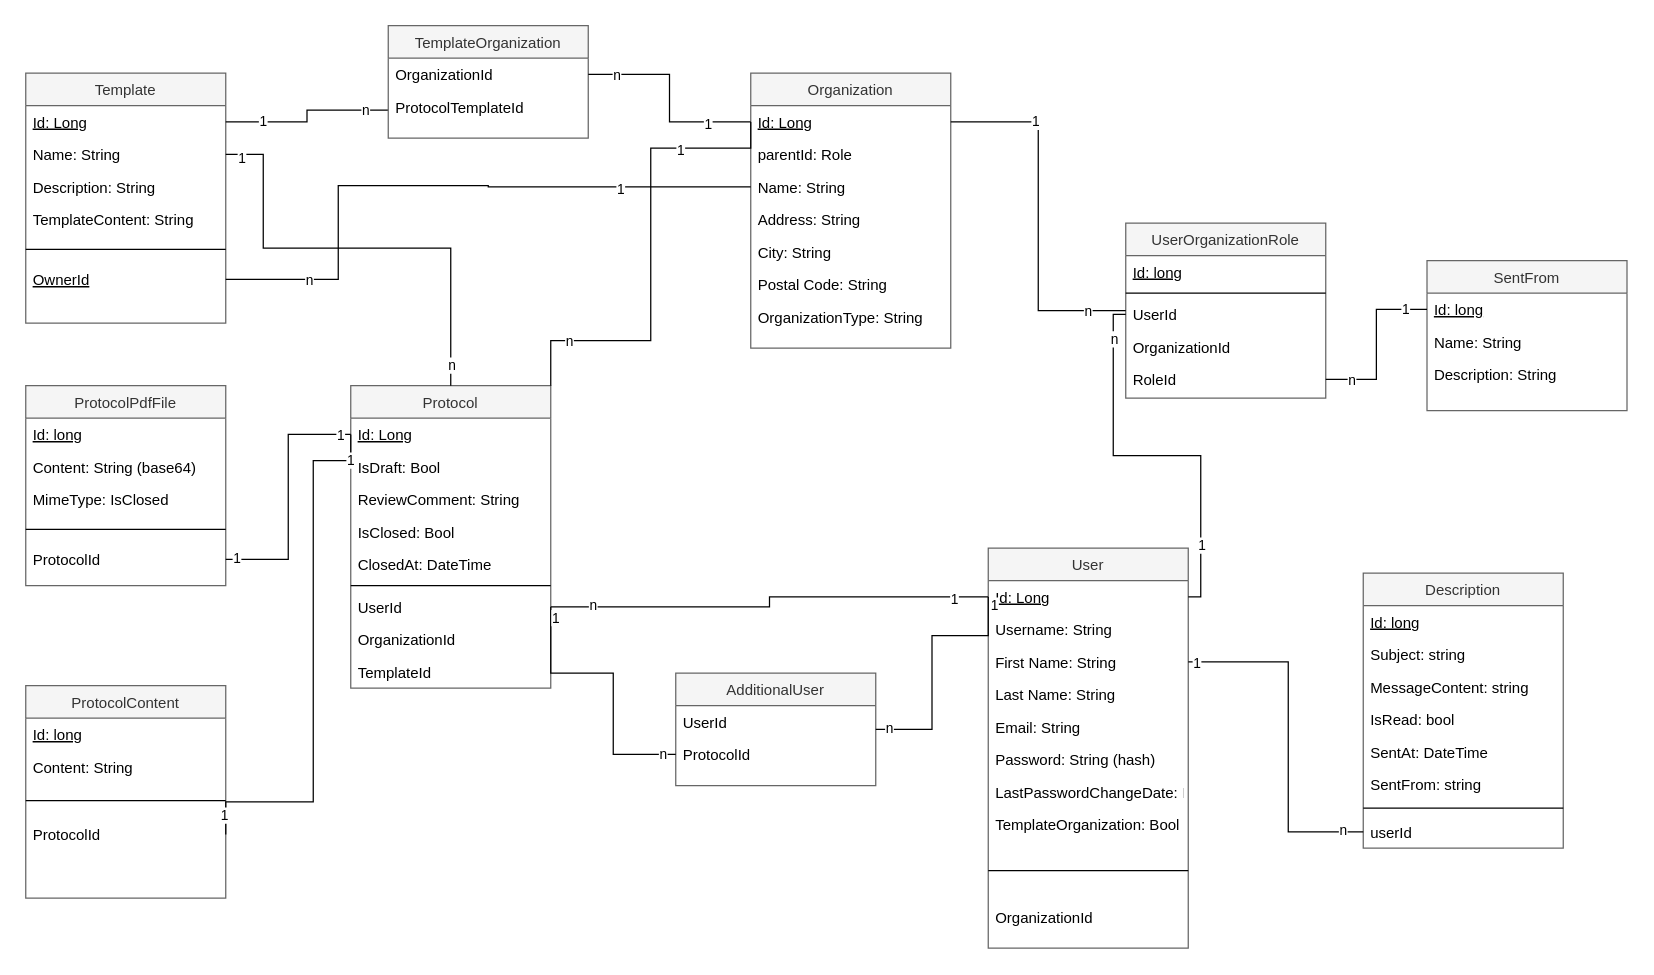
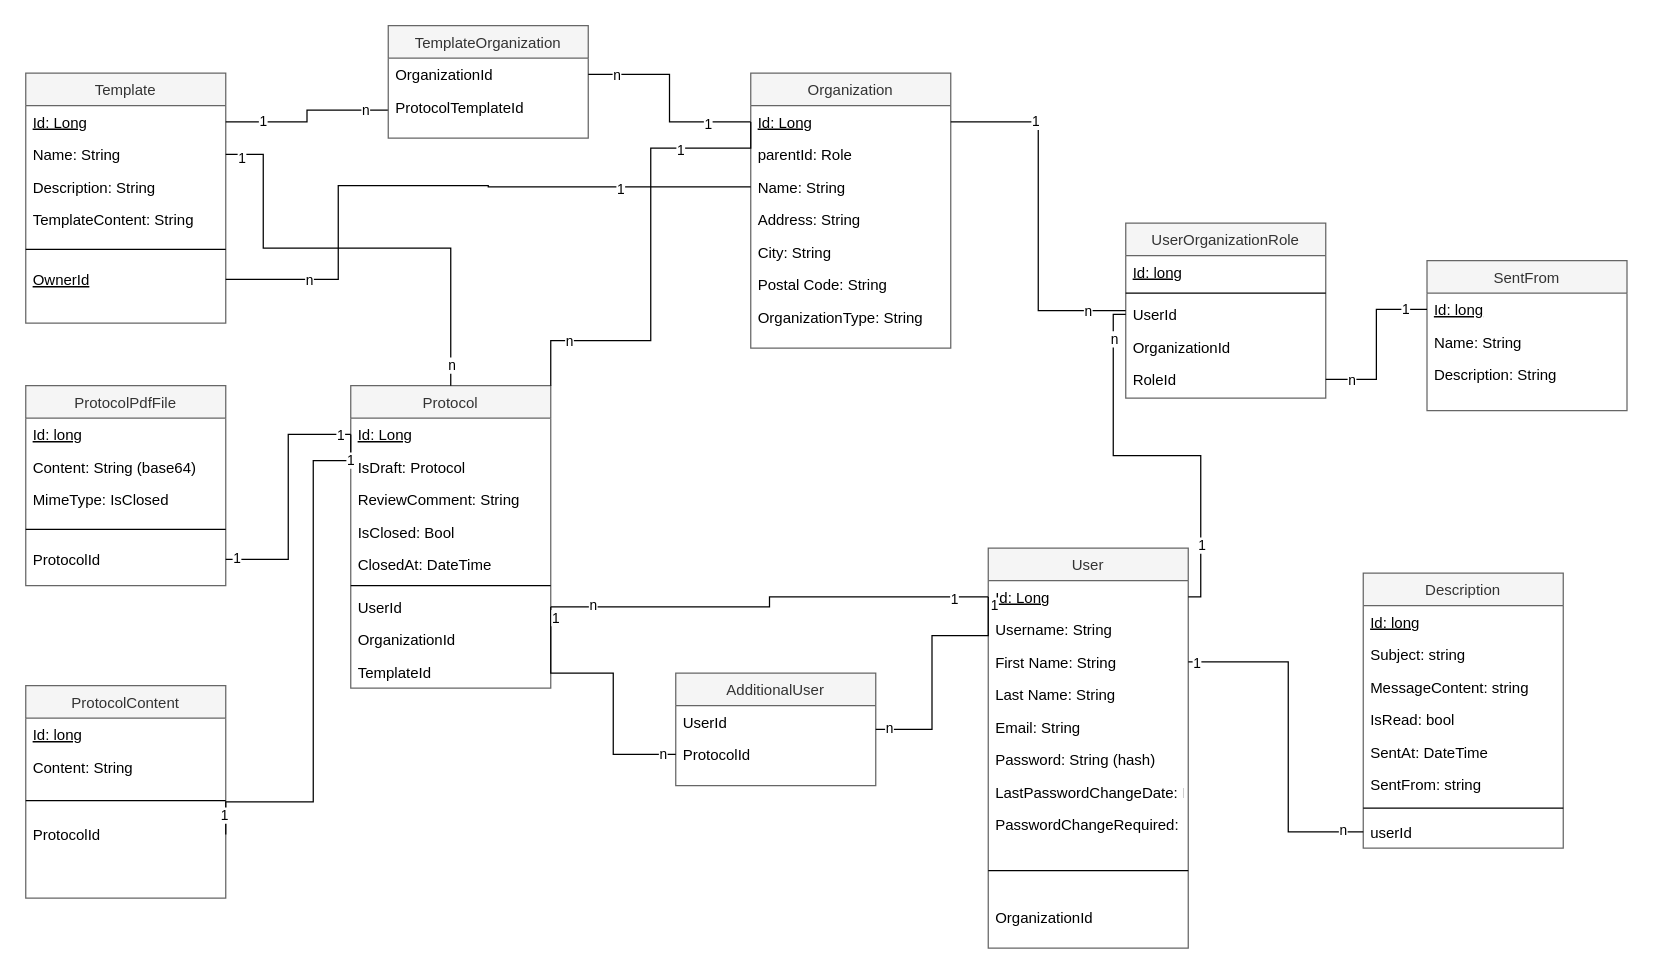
(406, 468) -> (423, 468)
(1093, 825) -> (1105, 825)
